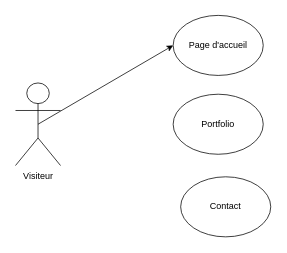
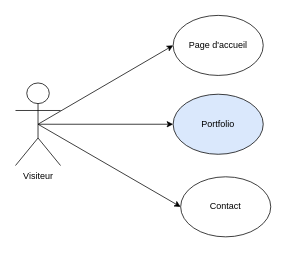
none -> (104, 124)
(218, 124) -> (218, 124)
none -> (108, 165)
